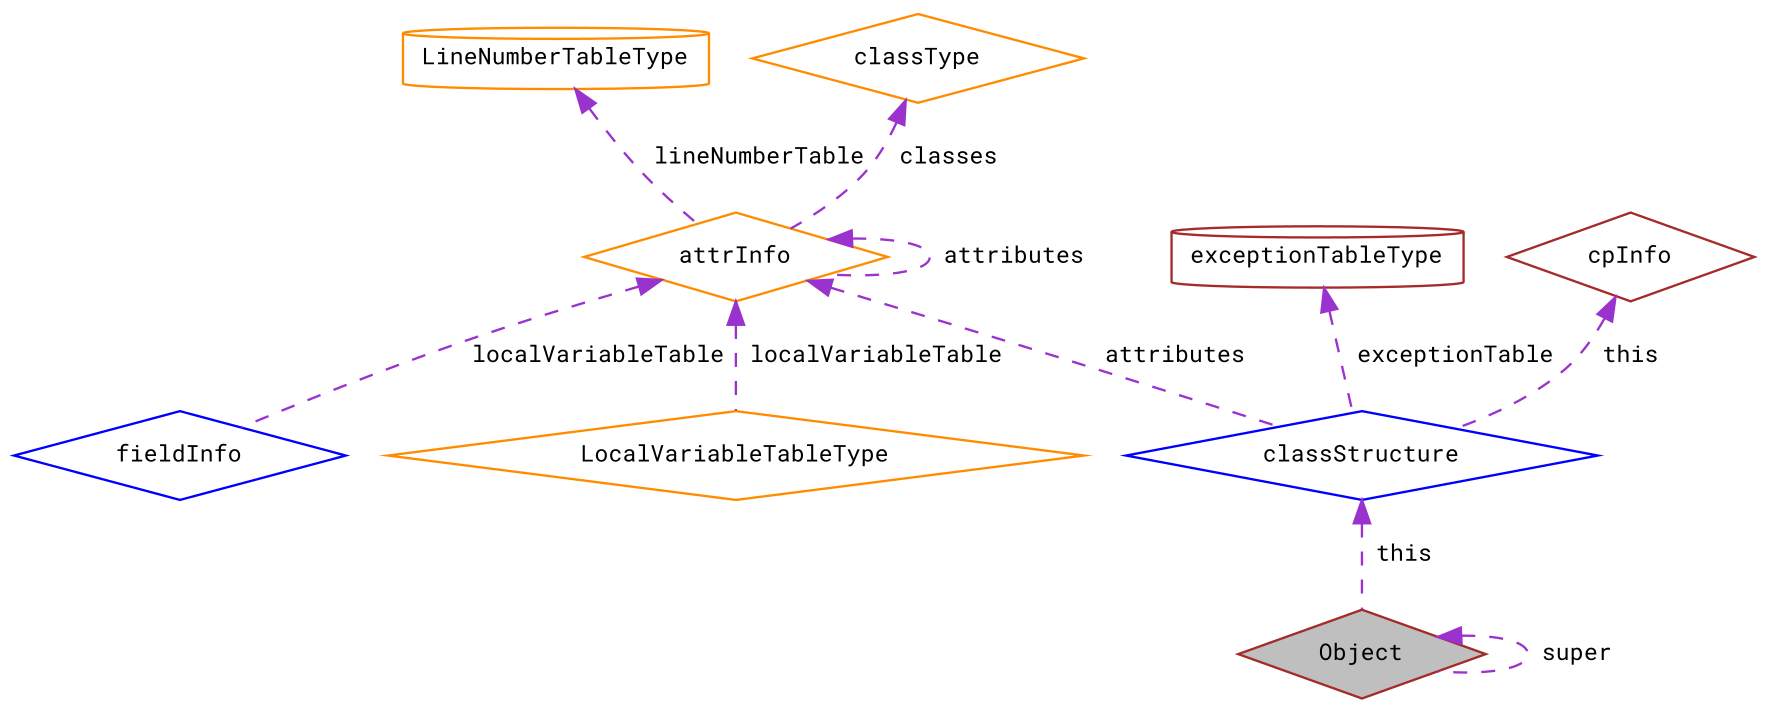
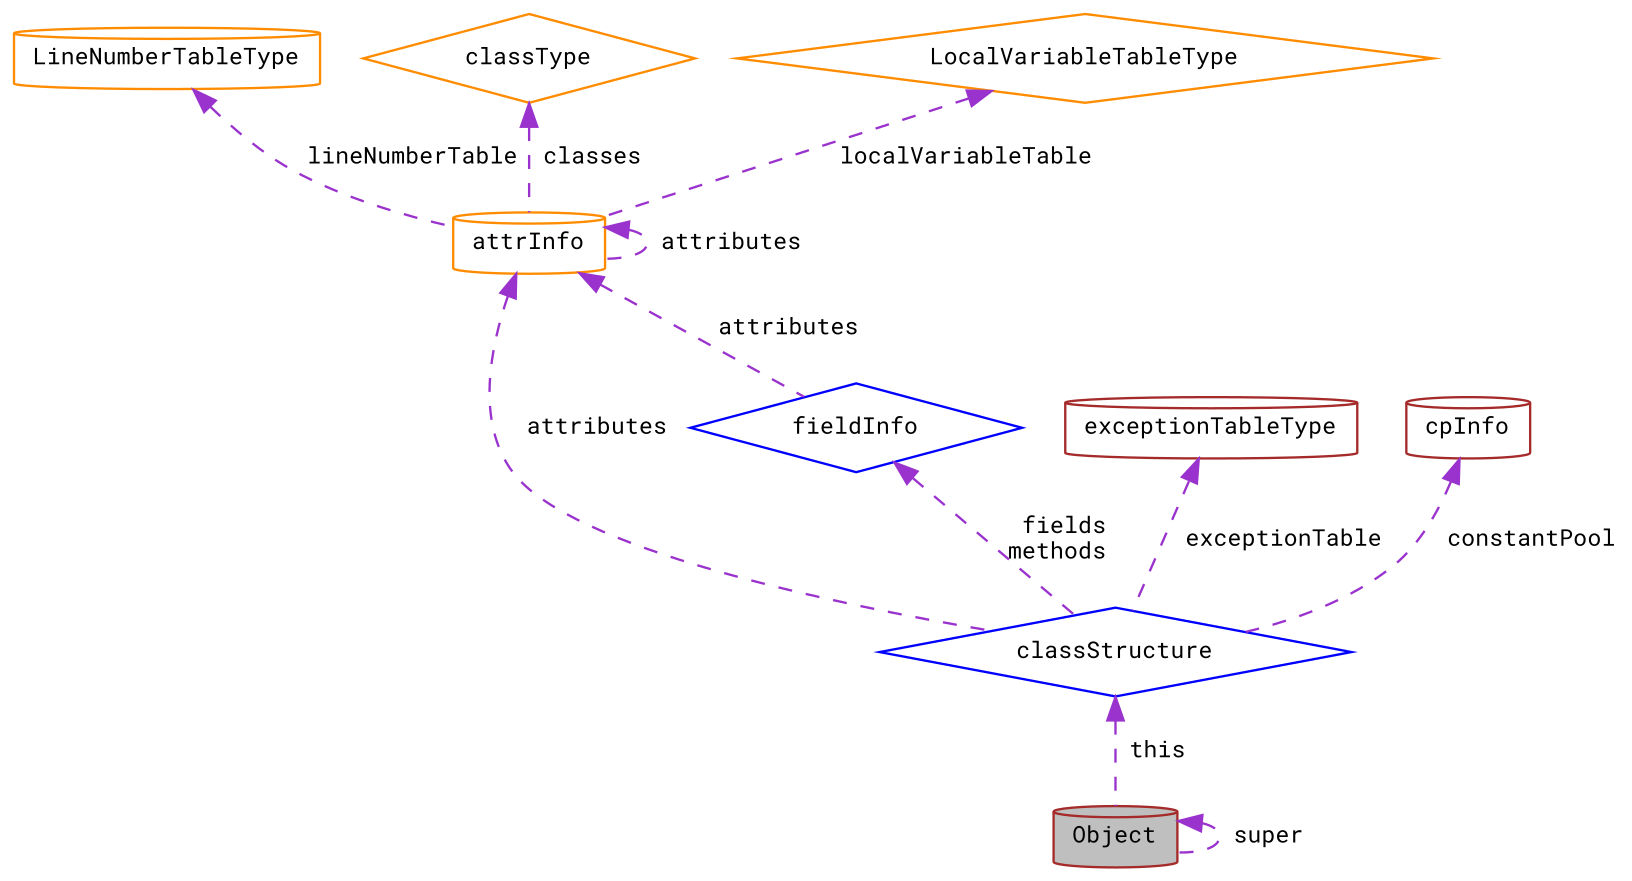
(736, 257) -> (529, 243)
(1631, 257) -> (1468, 428)
(592, 356) -> (783, 329)
(1625, 356) -> (1525, 540)
(736, 368) -> (787, 157)
none -> (994, 547)
(1362, 654) -> (1115, 837)
